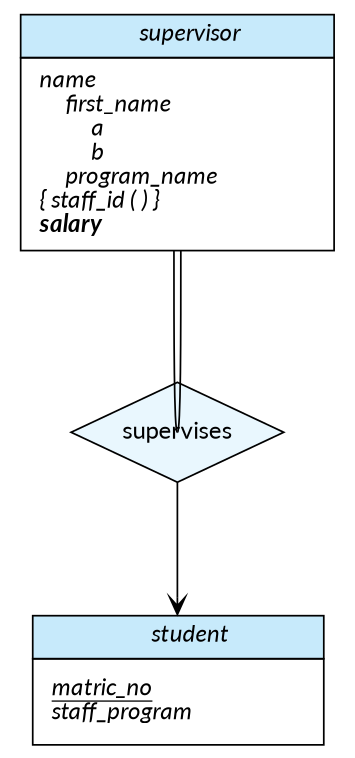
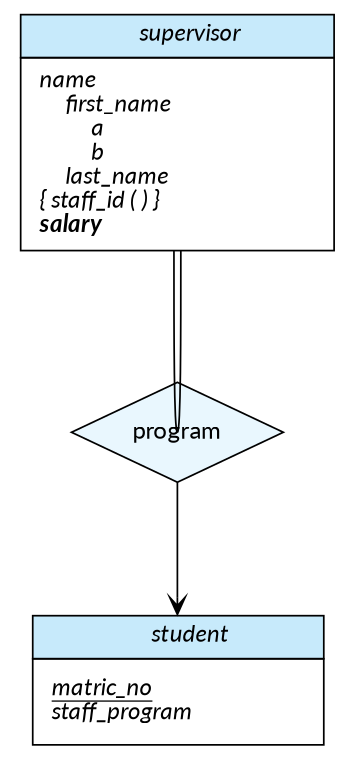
(142, 177) -> (118, 177)
(177, 432) -> (177, 432)
